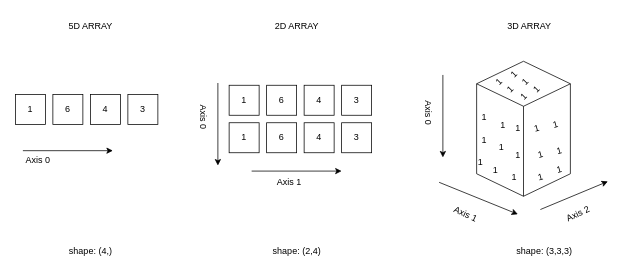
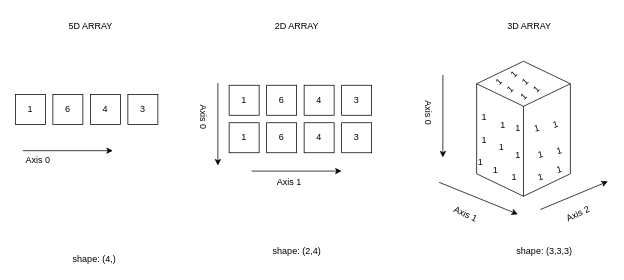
(90, 252) -> (94, 259)
